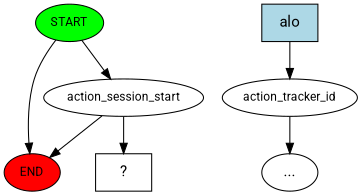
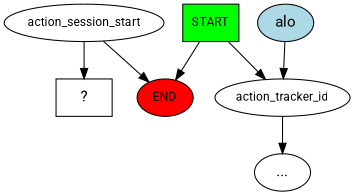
(70, 23) -> (211, 23)
(290, 23) -> (286, 23)
(93, 56) -> (243, 57)
